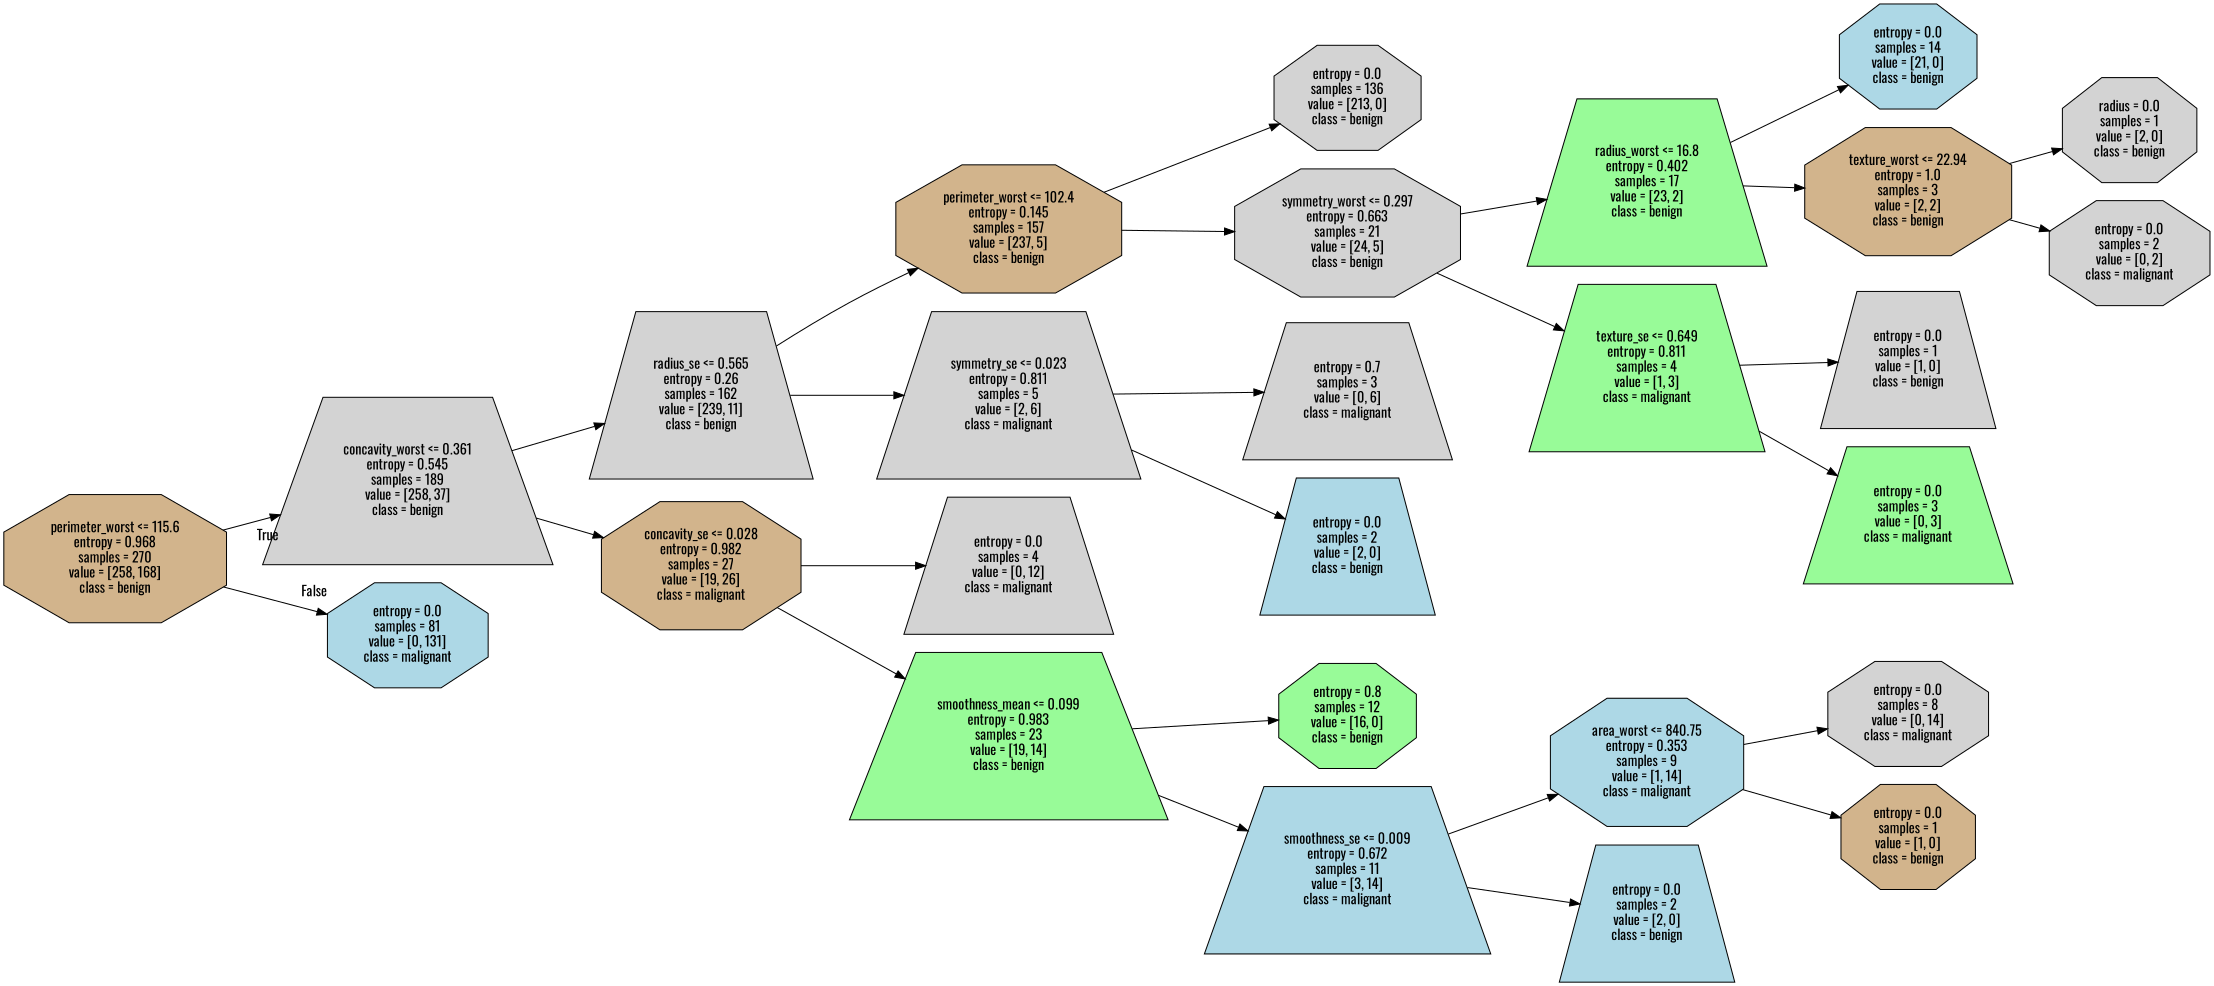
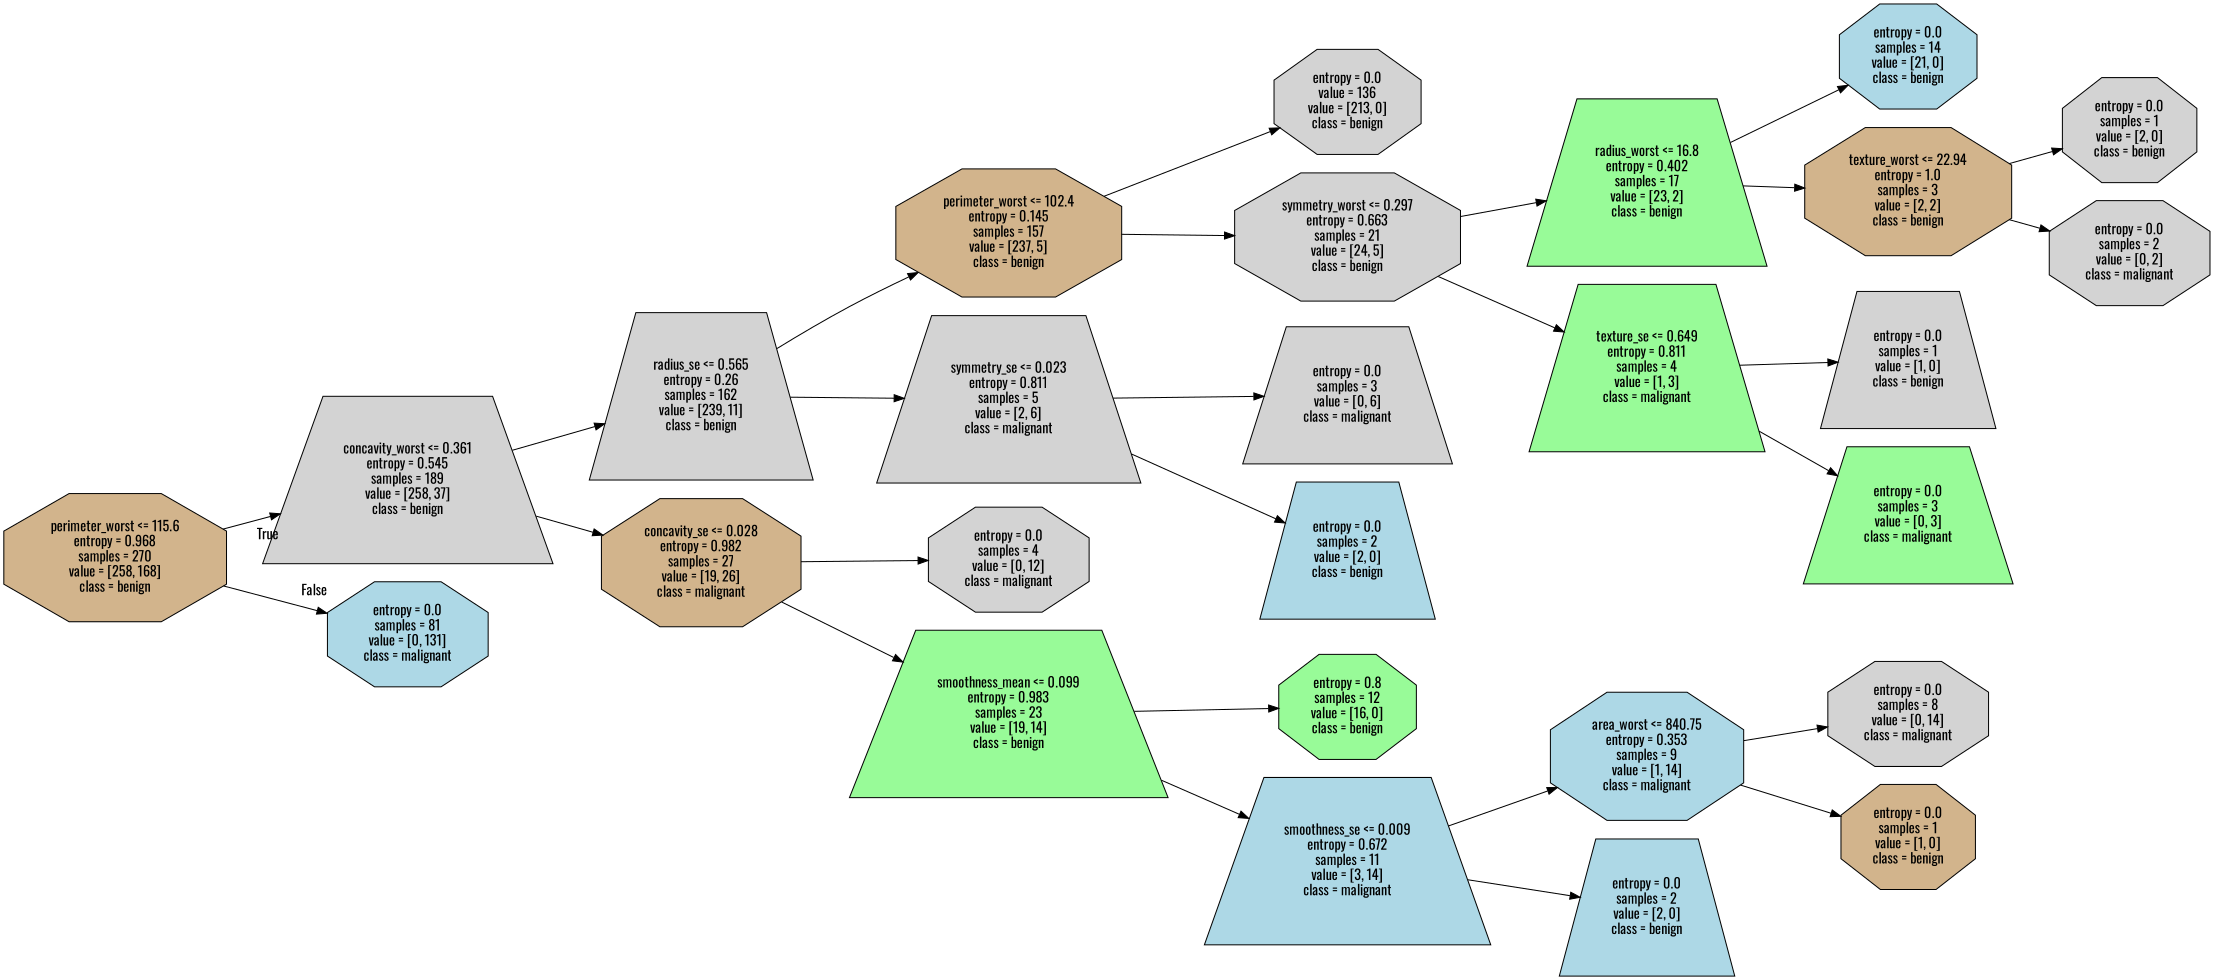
(1348, 98) -> (1348, 102)
(2130, 130) -> (2130, 130)
(1348, 391) -> (1348, 395)
(1009, 566) -> (1009, 560)
